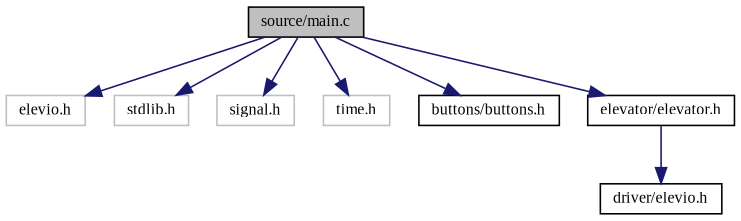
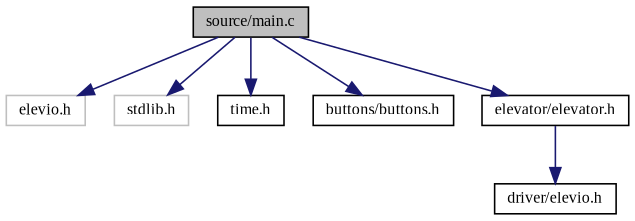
(256, 110) -> none
(357, 110) -> (251, 110)
